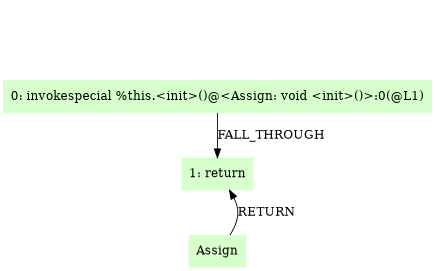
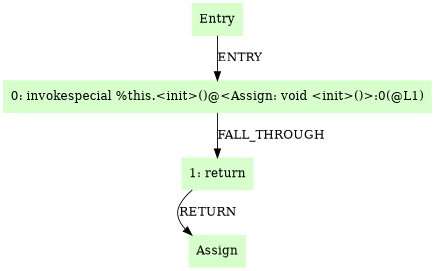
none -> (217, 20)
(237, 217) -> (179, 208)
